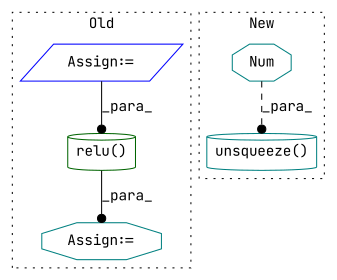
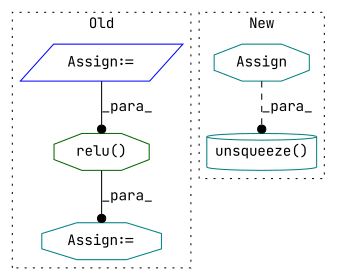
(262, 63) -> (262, 63)
(102, 152) -> (102, 152)
